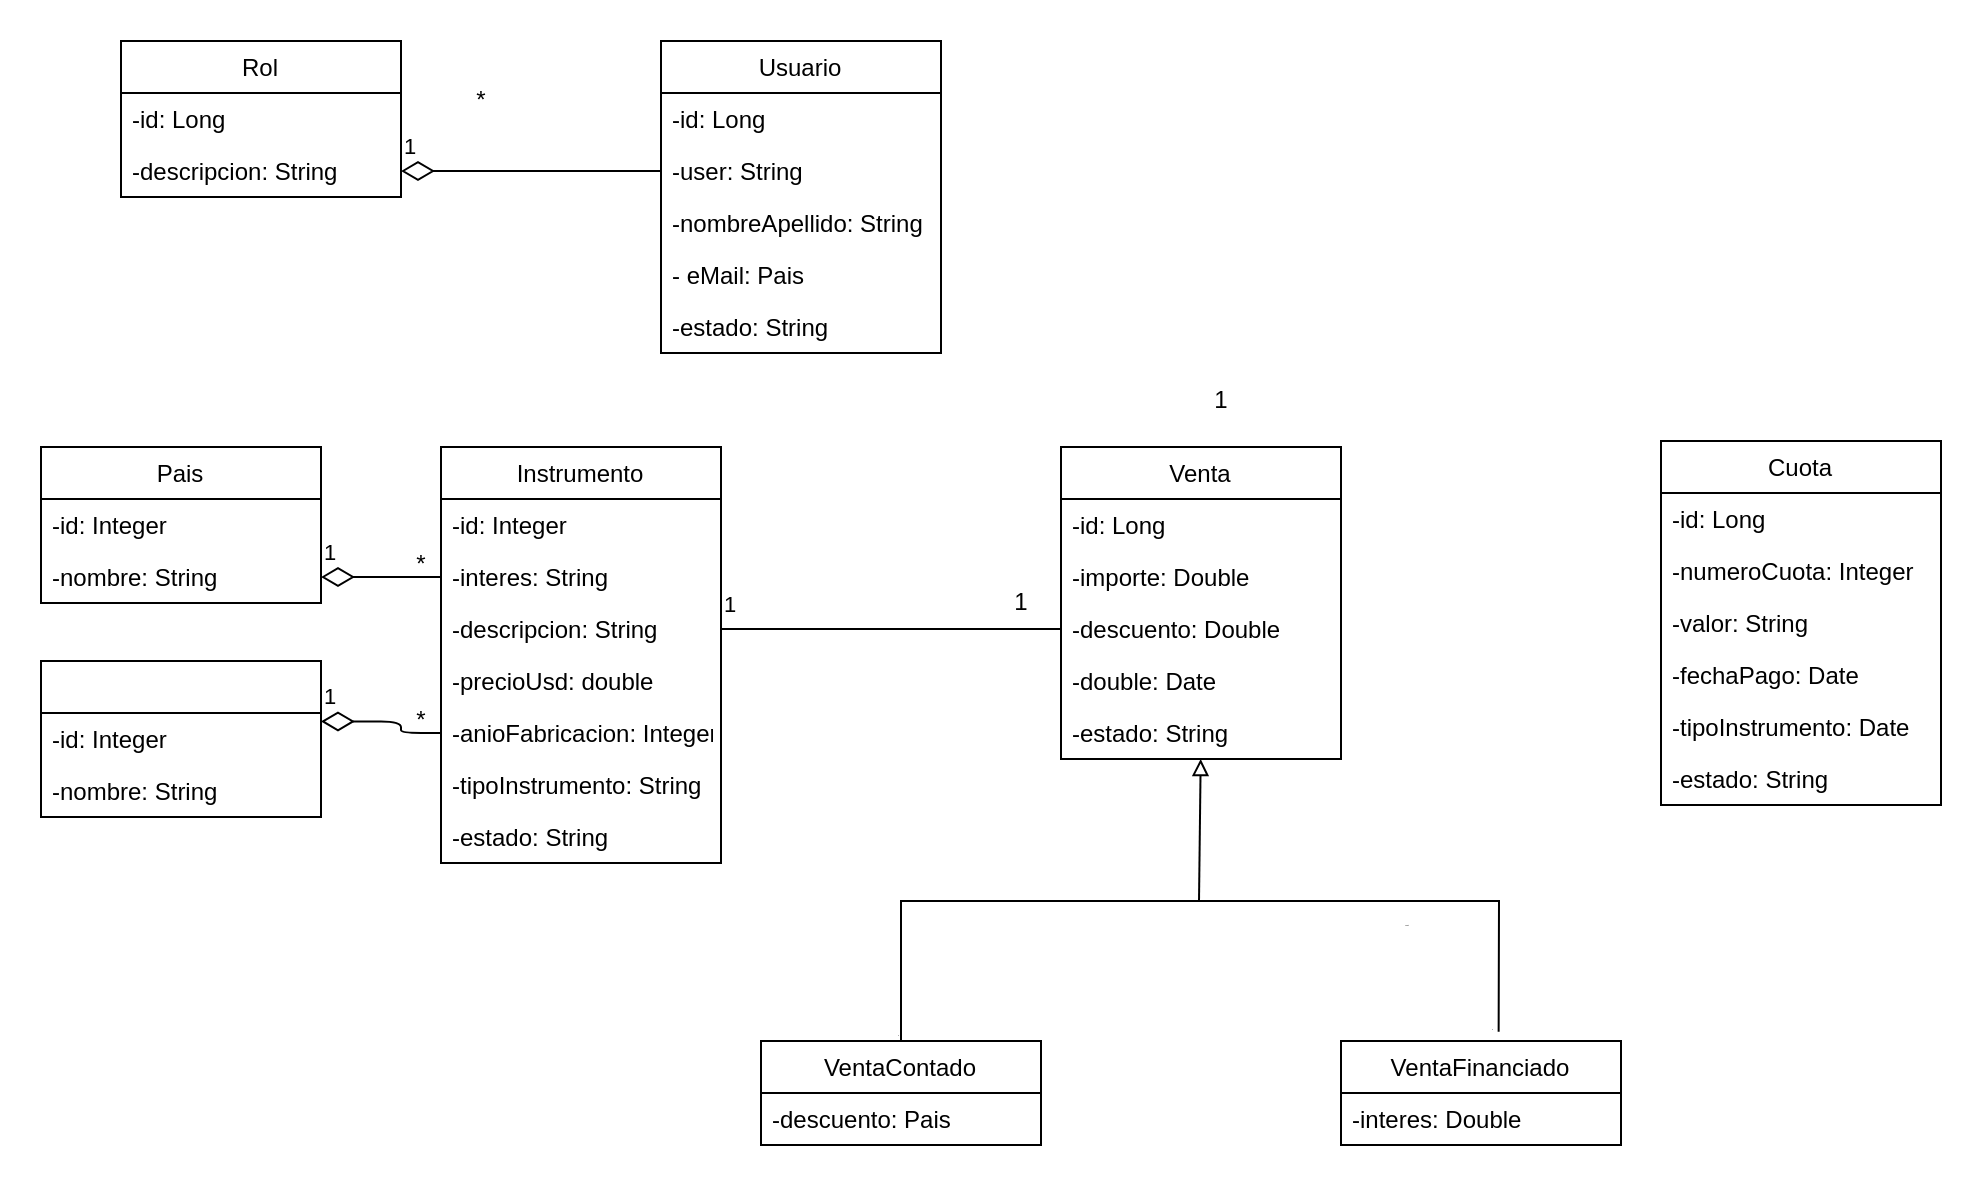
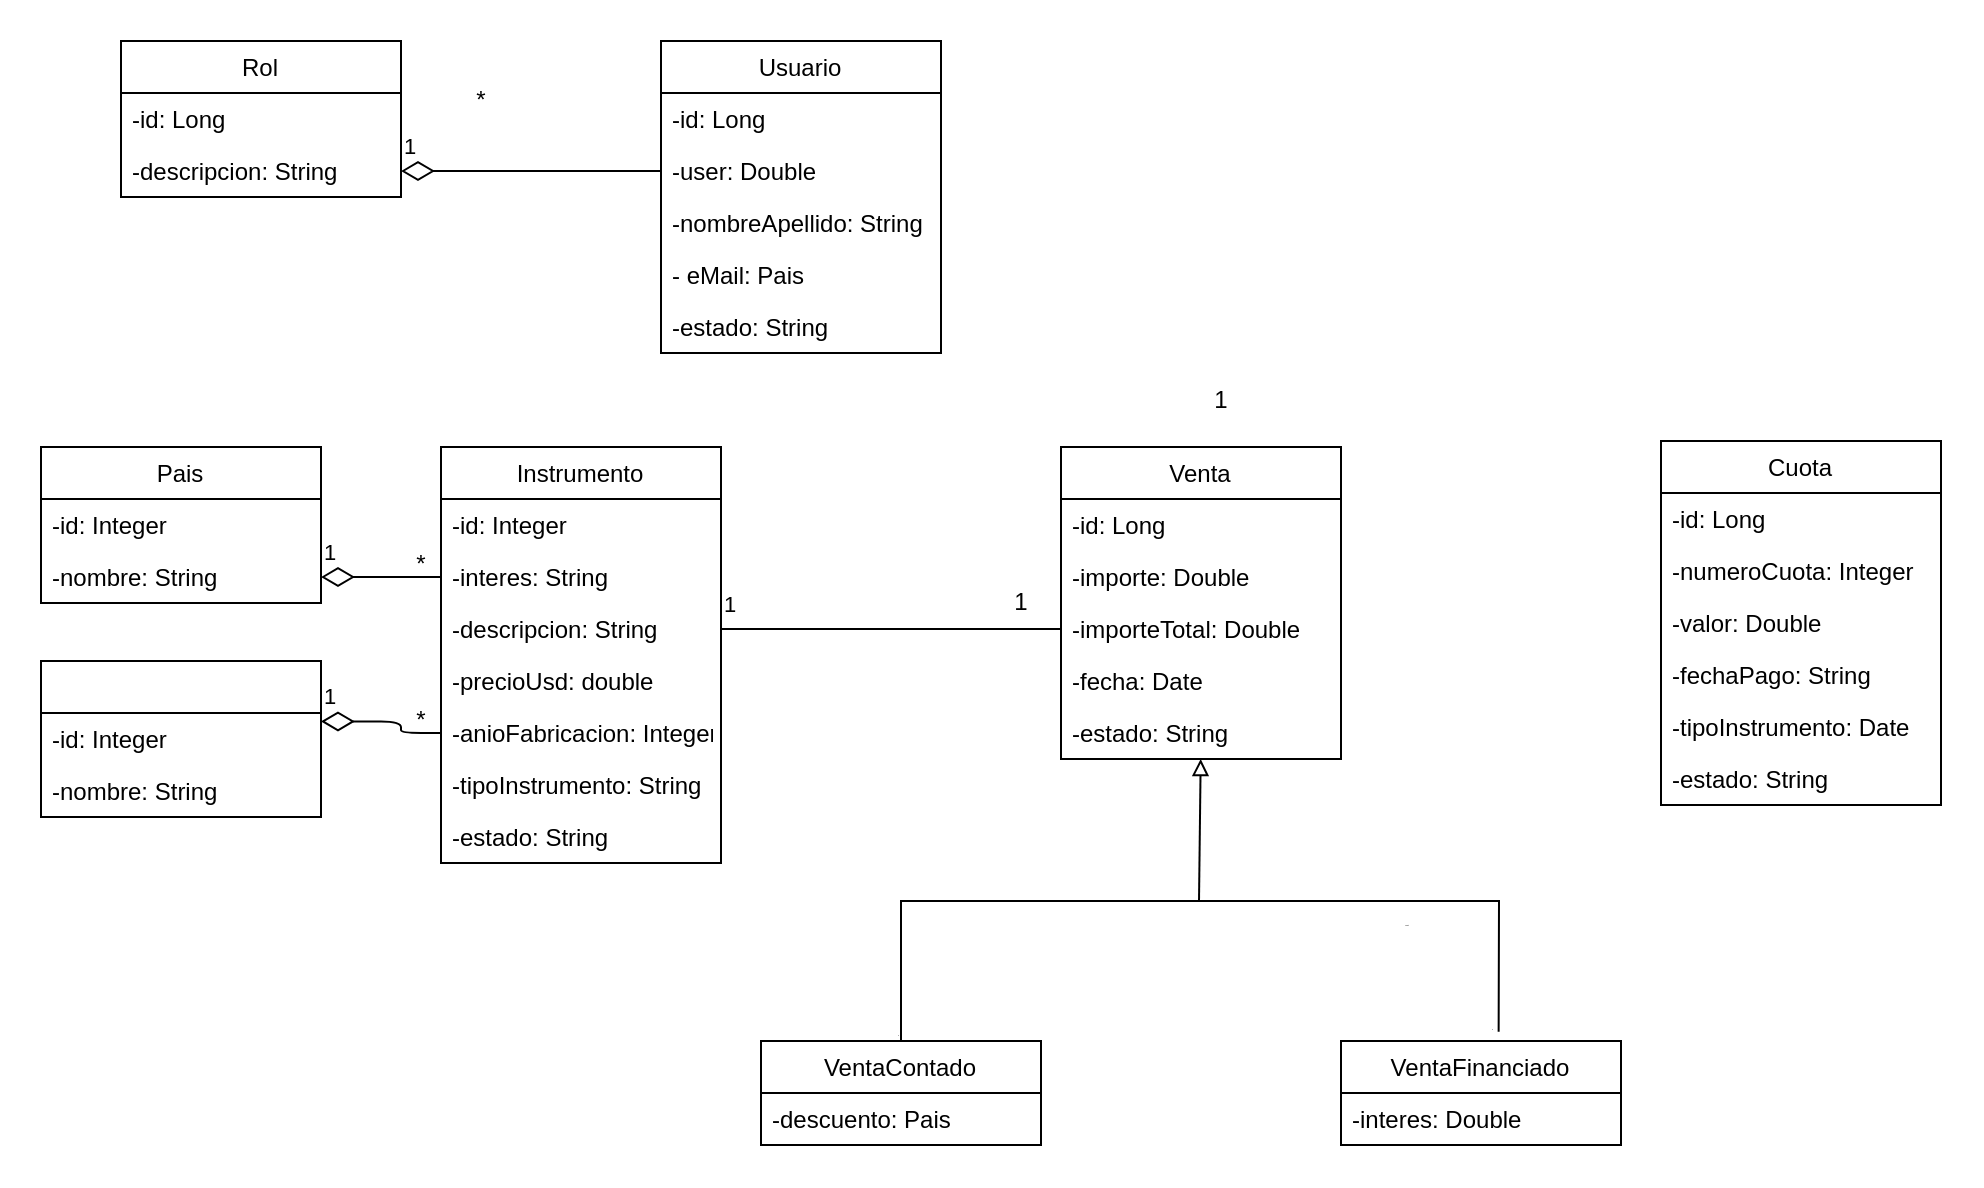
(750, 172) -> (750, 172)
(1754, 624) -> (1754, 624)
(1184, 630) -> (1198, 630)
(1773, 676) -> (1784, 676)
(1150, 682) -> (1146, 682)
